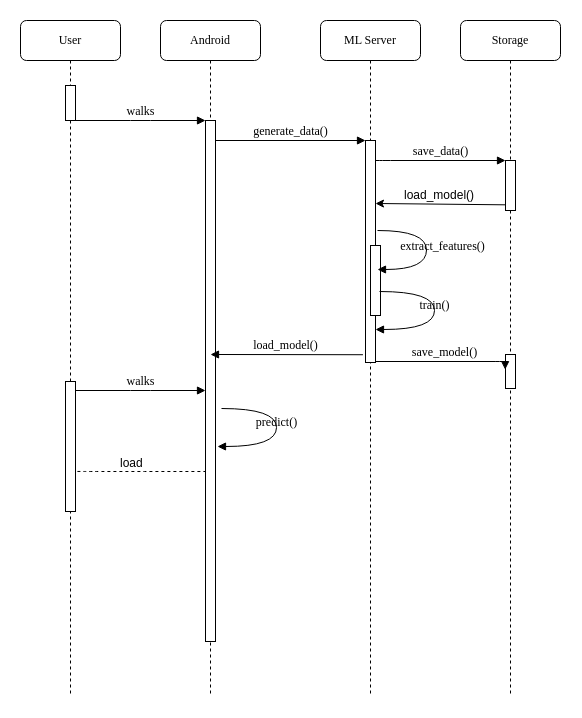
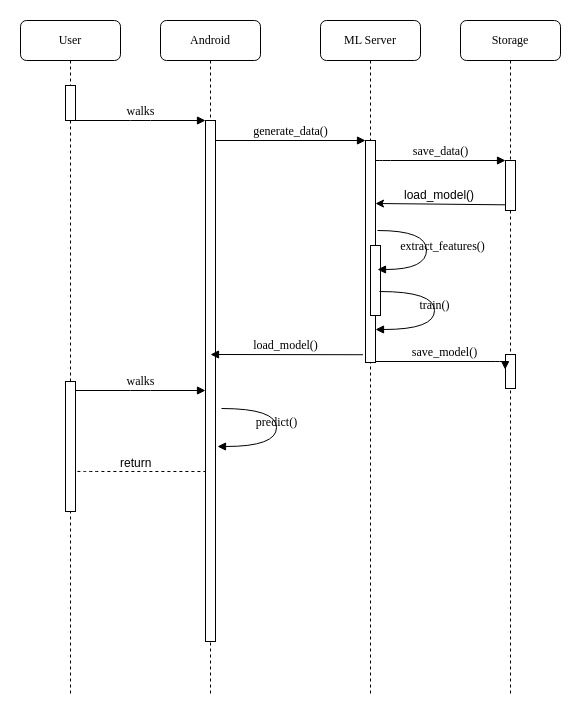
(132, 464) -> (141, 464)
